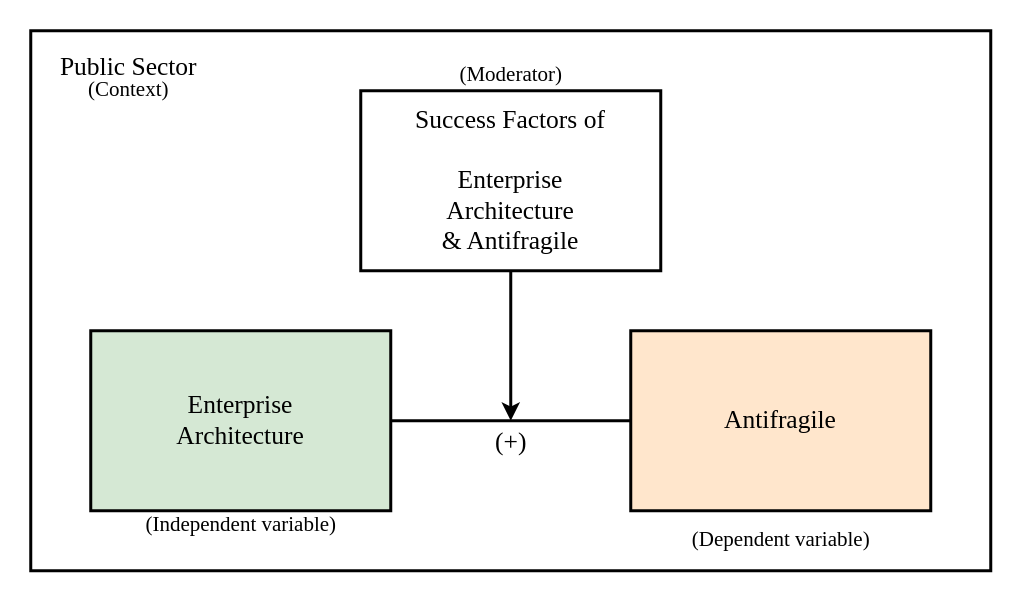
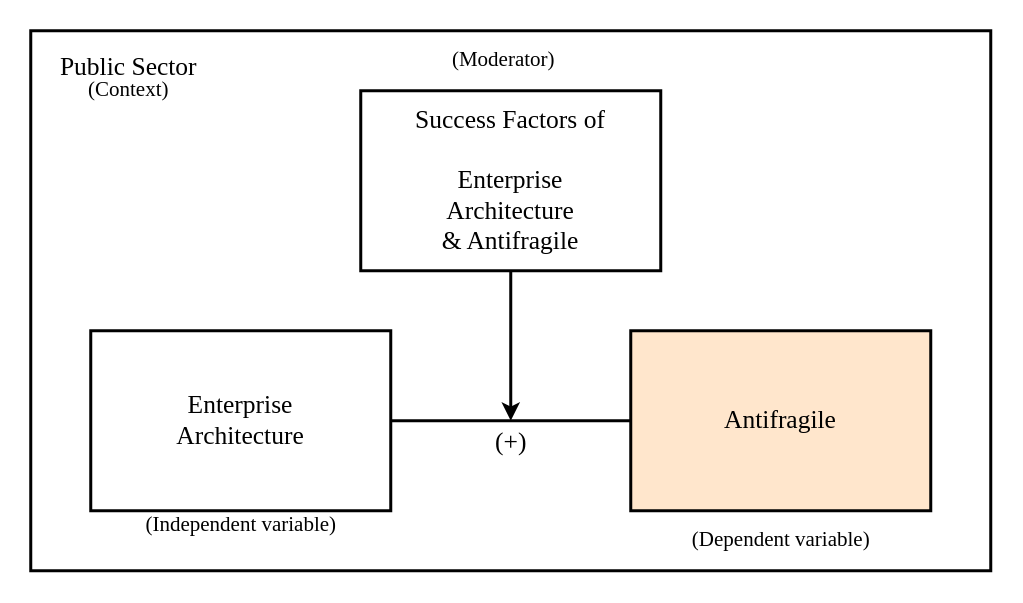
(511, 76) -> (503, 61)
(241, 421) -> (241, 421)
